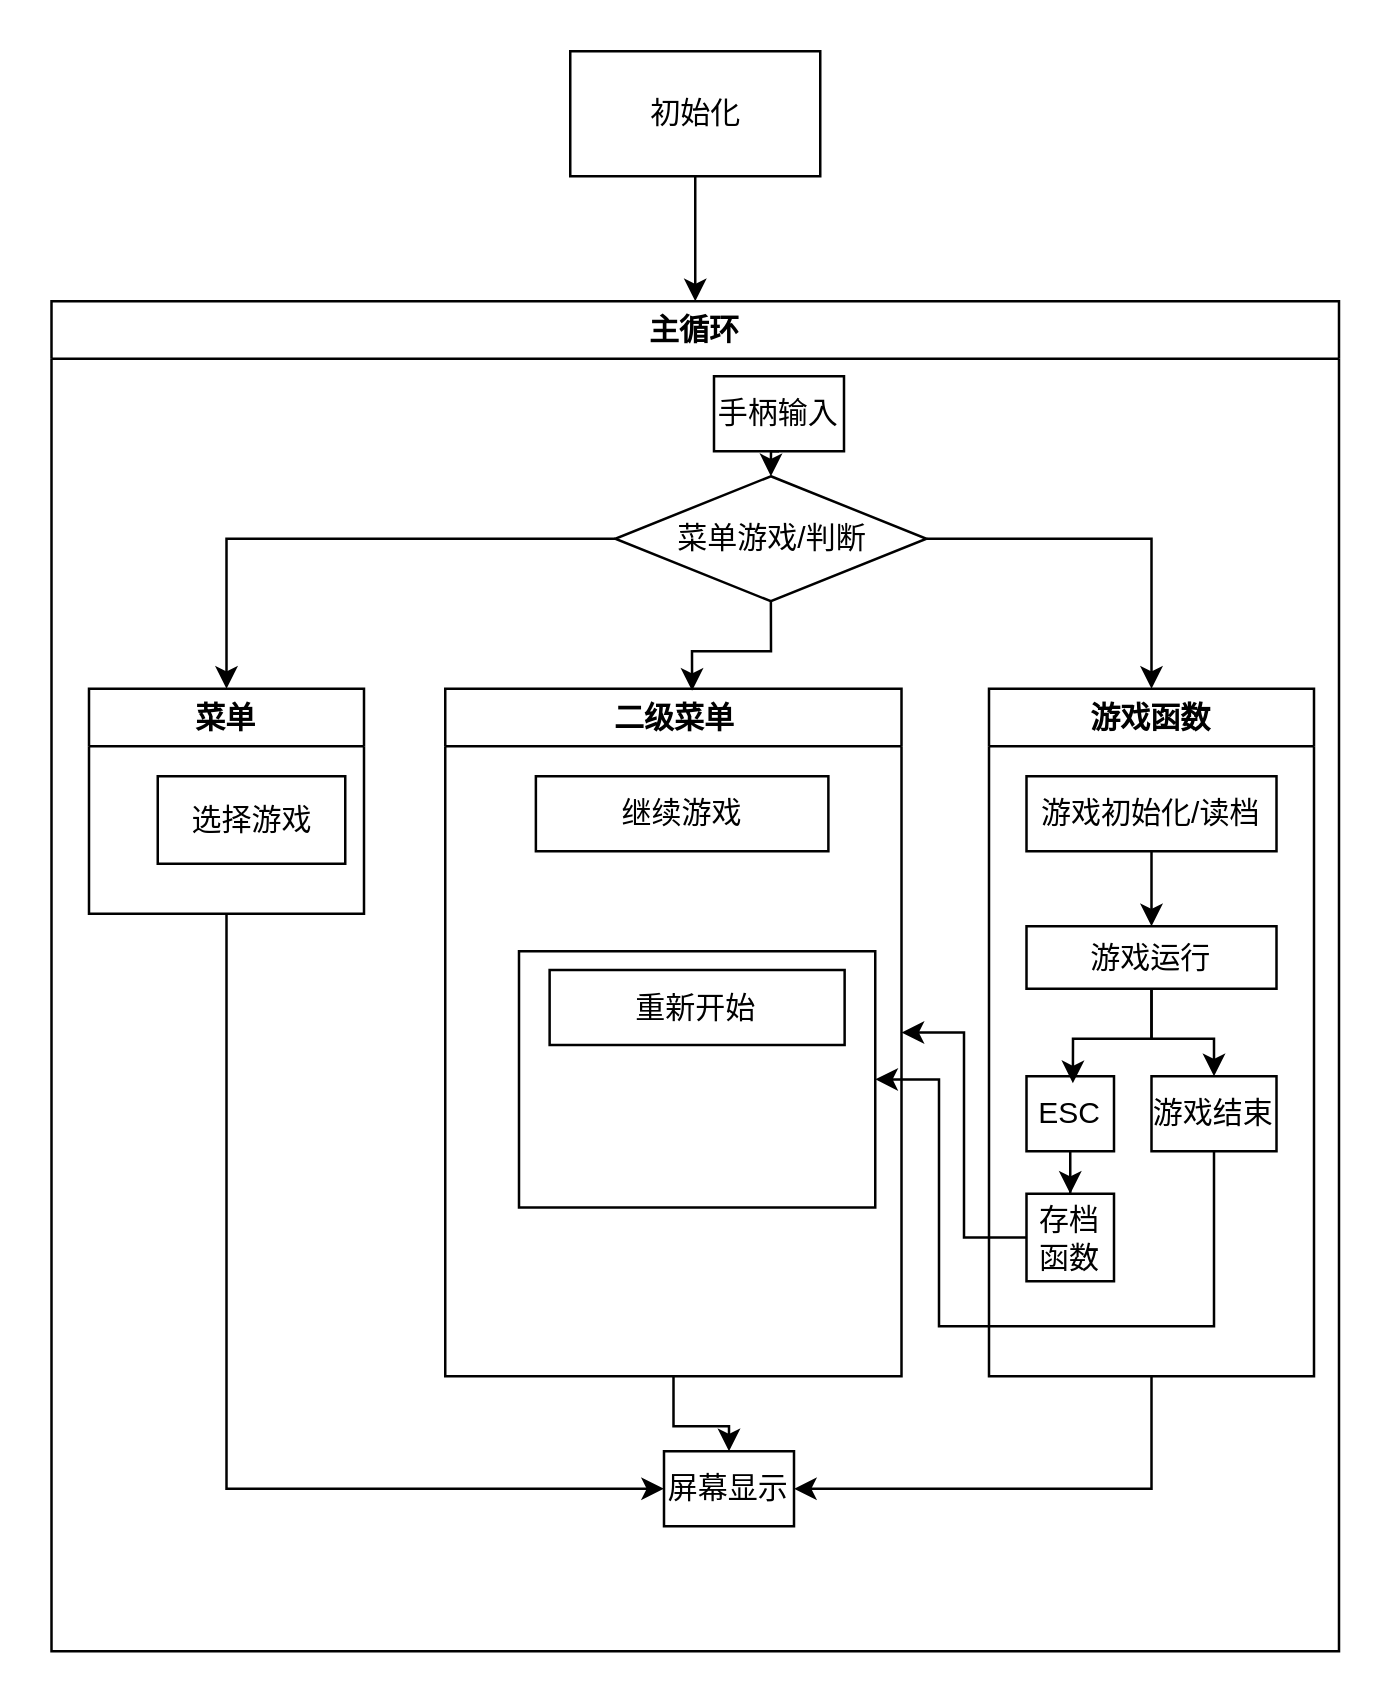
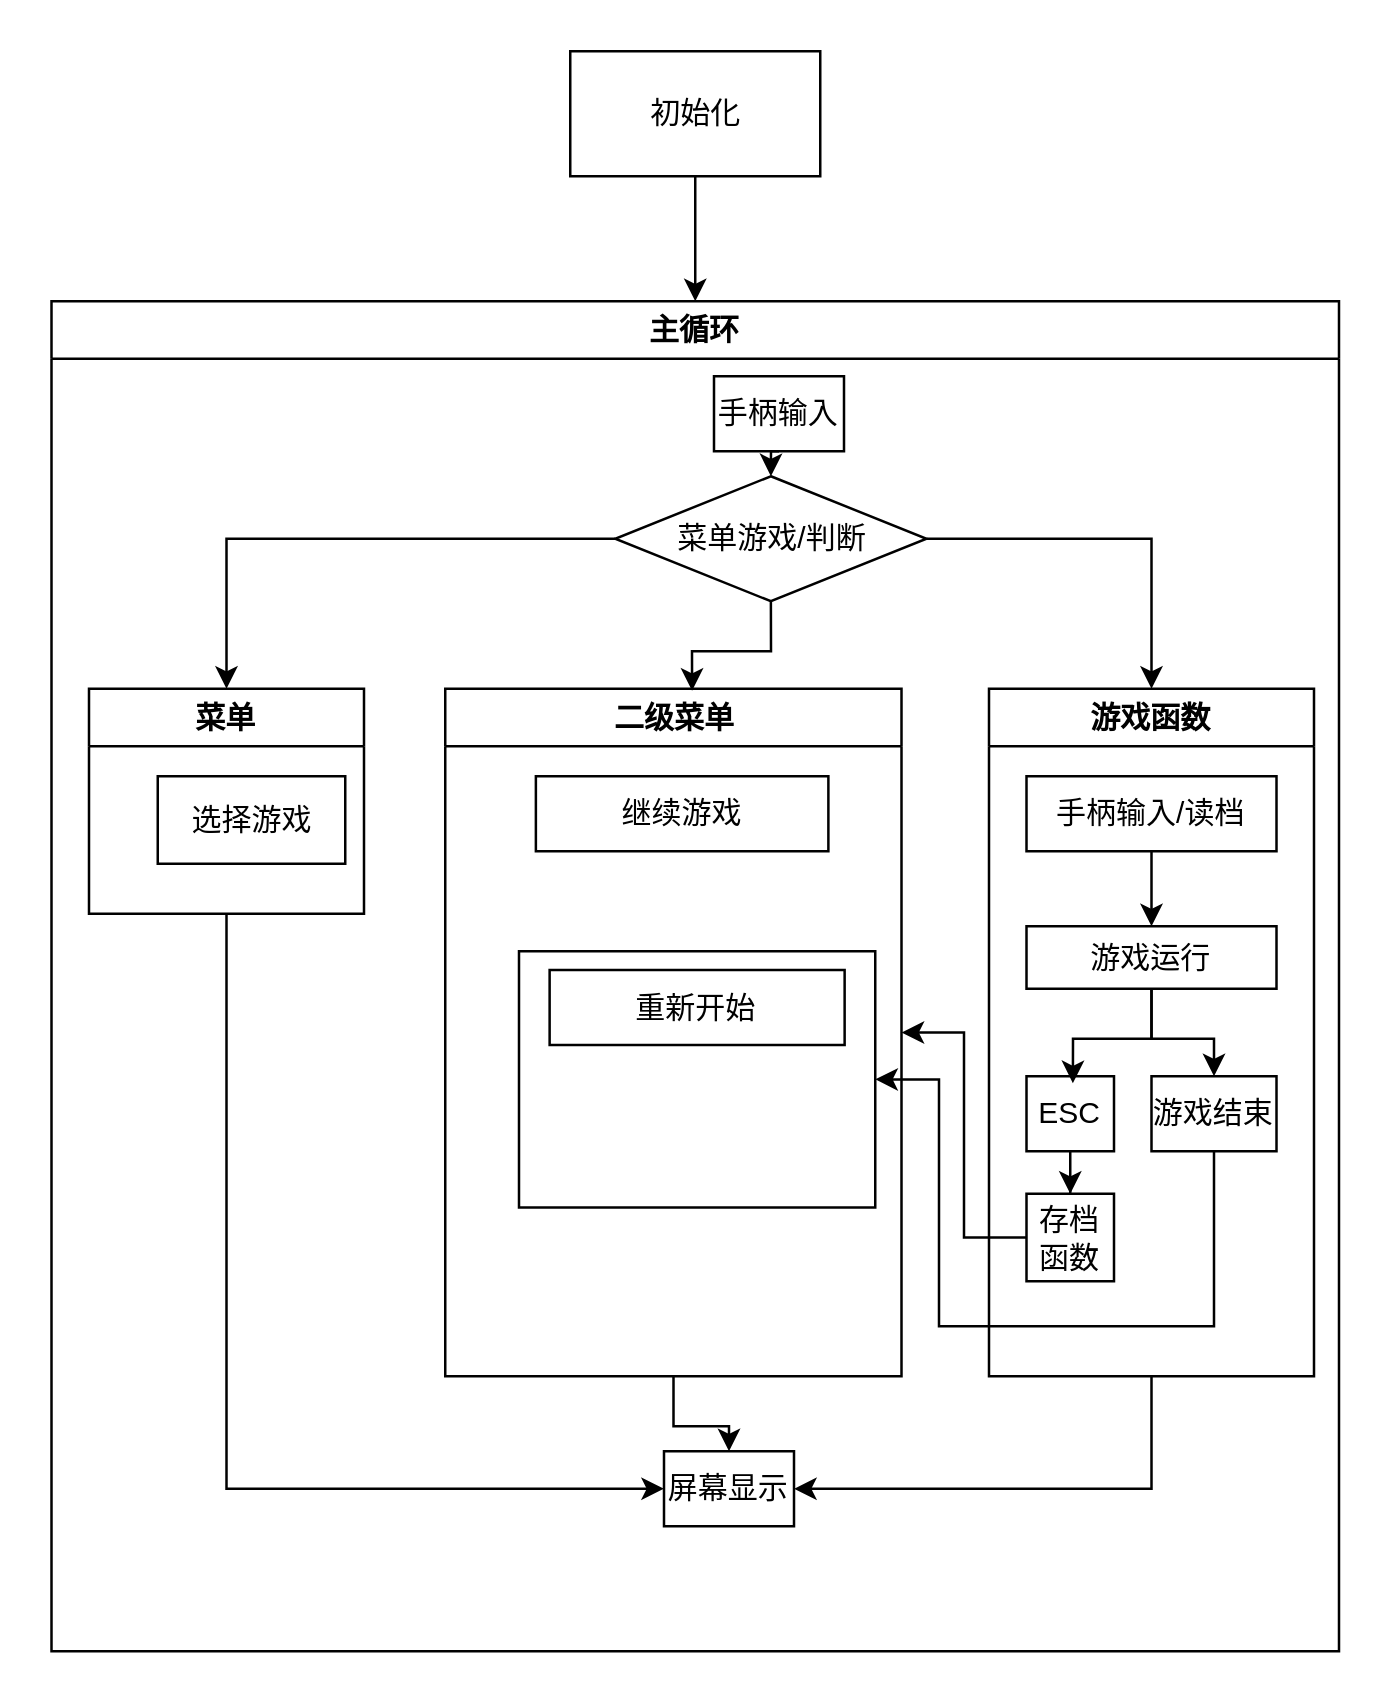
(1151, 814) -> (1151, 814)
